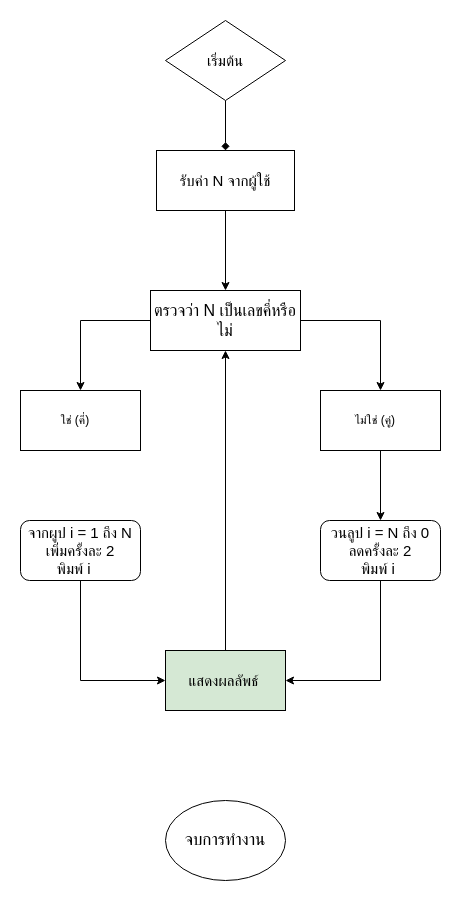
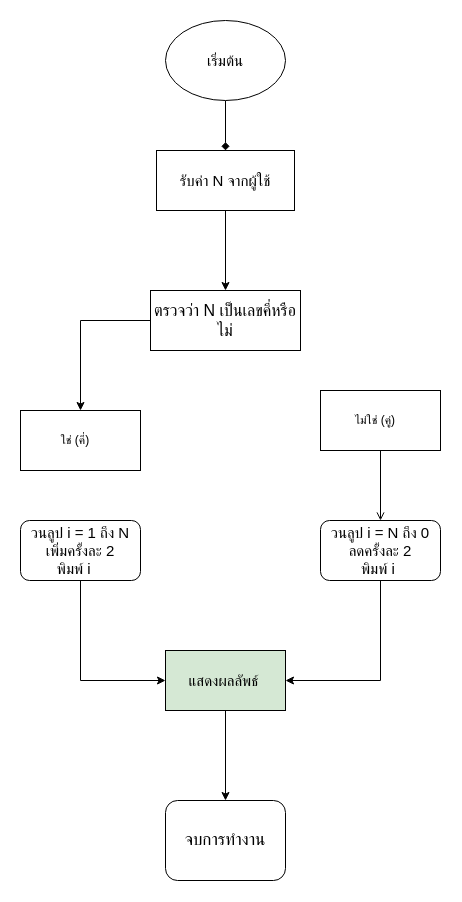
(226, 61) -> (226, 61)
(372, 321) -> none
(81, 421) -> (81, 441)
(226, 504) -> (226, 752)
(381, 512) -> (381, 514)
(81, 551) -> (81, 551)
(226, 841) -> (226, 841)
